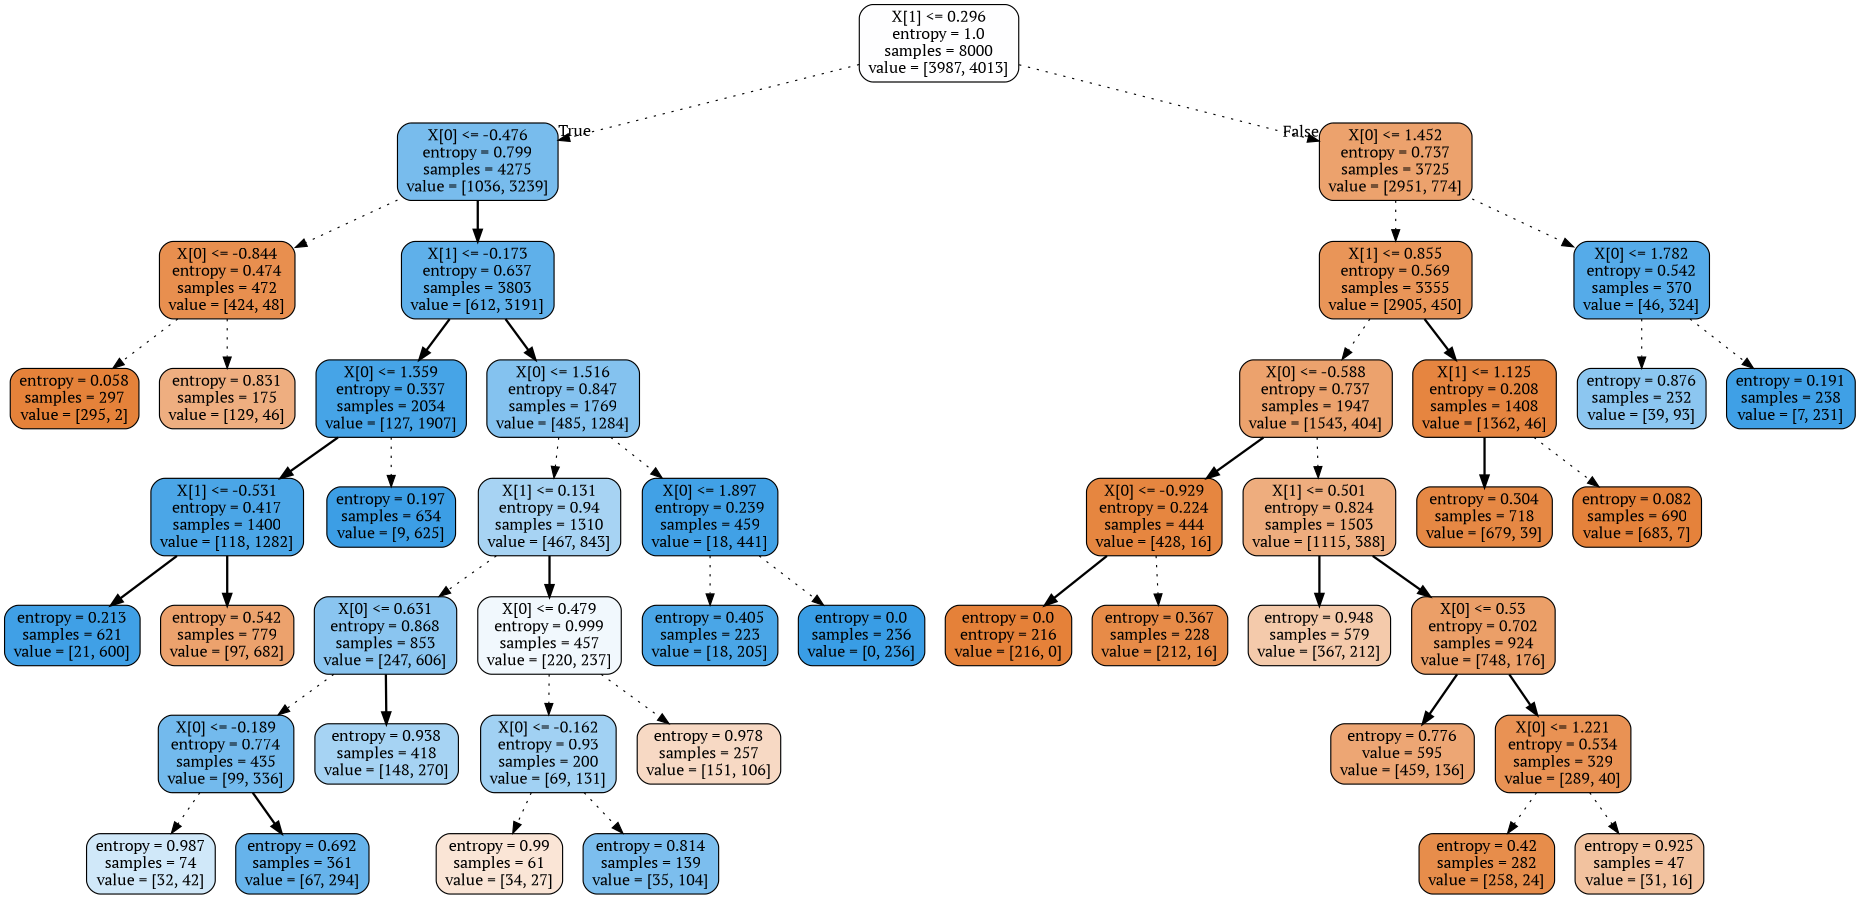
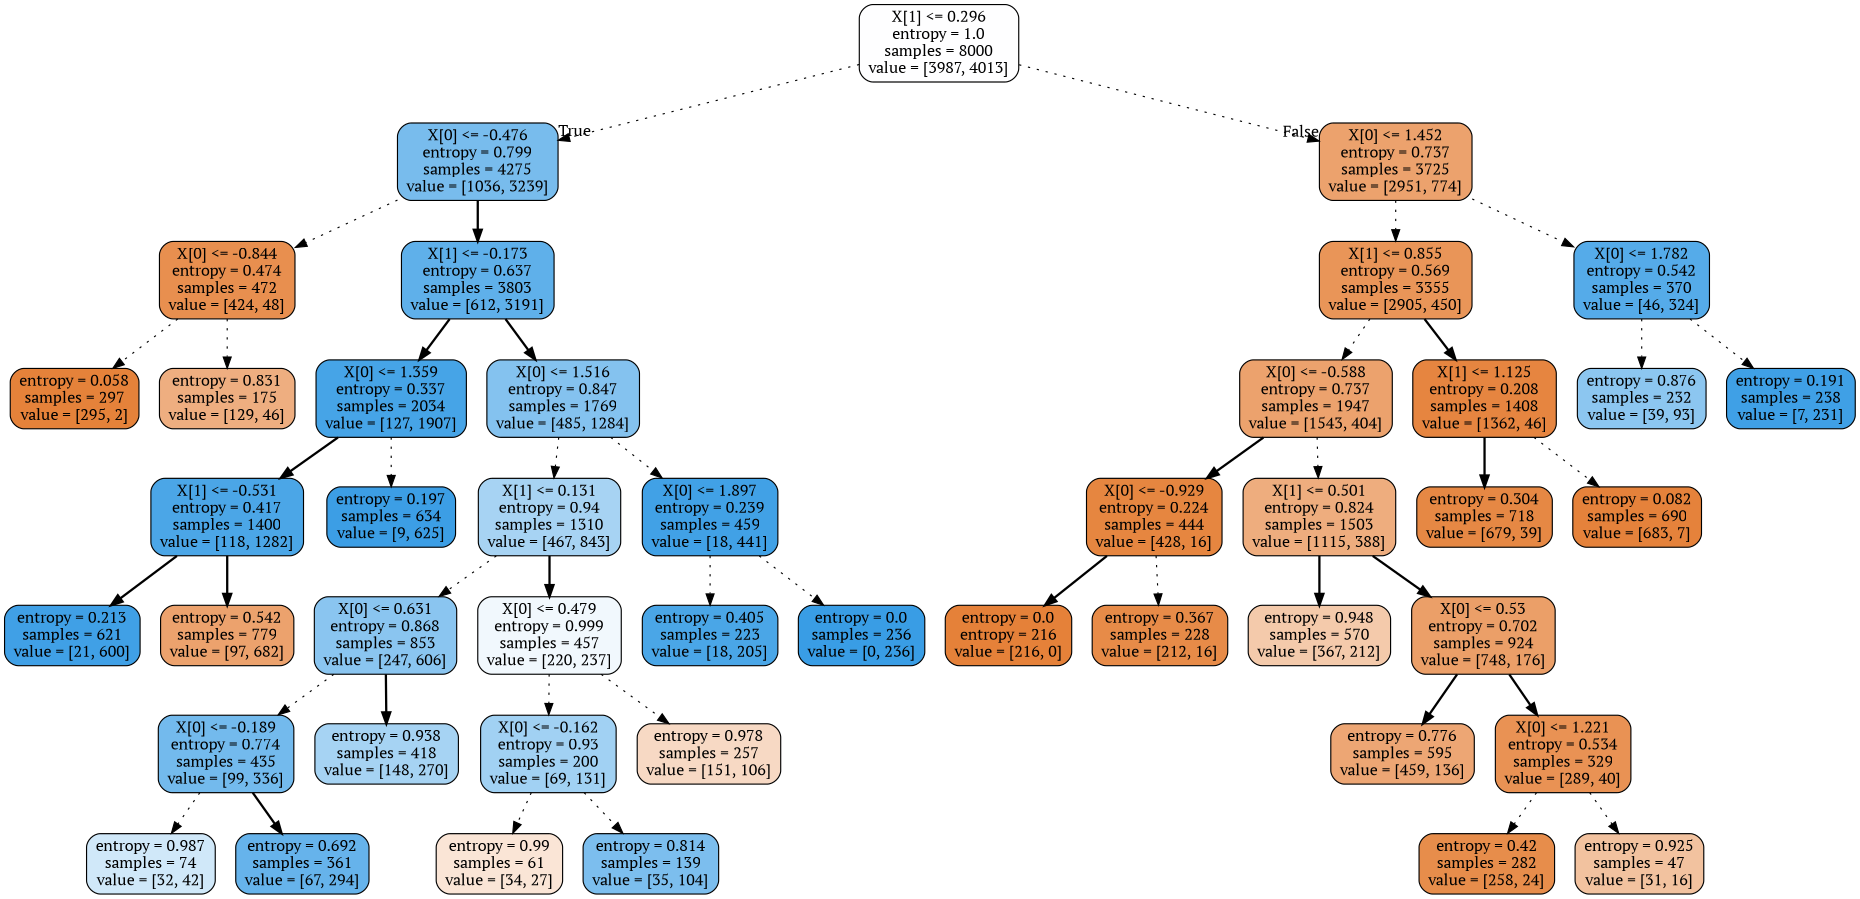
(1319, 636) -> (1319, 636)
(1403, 754) -> (1403, 754)
